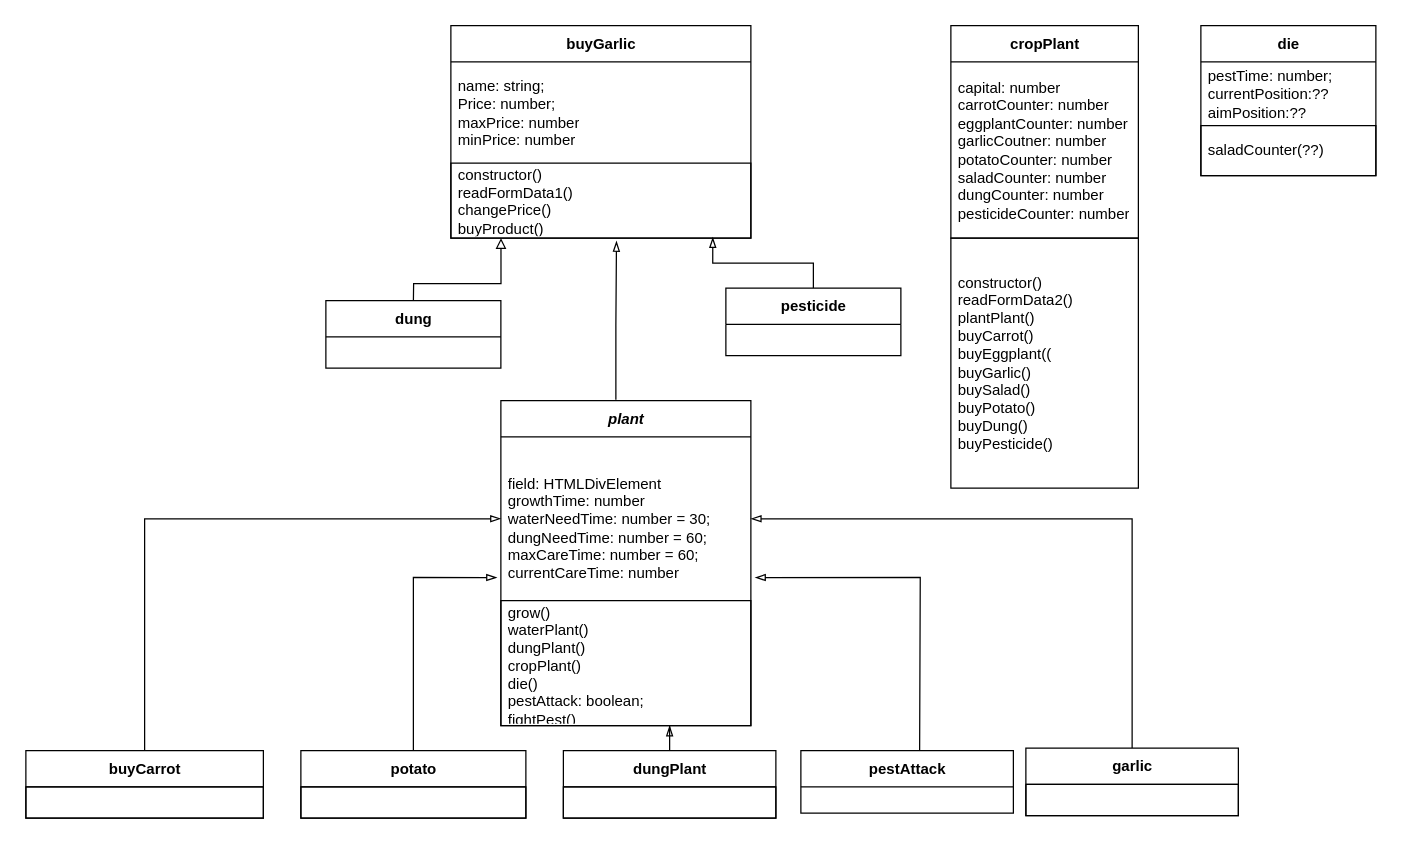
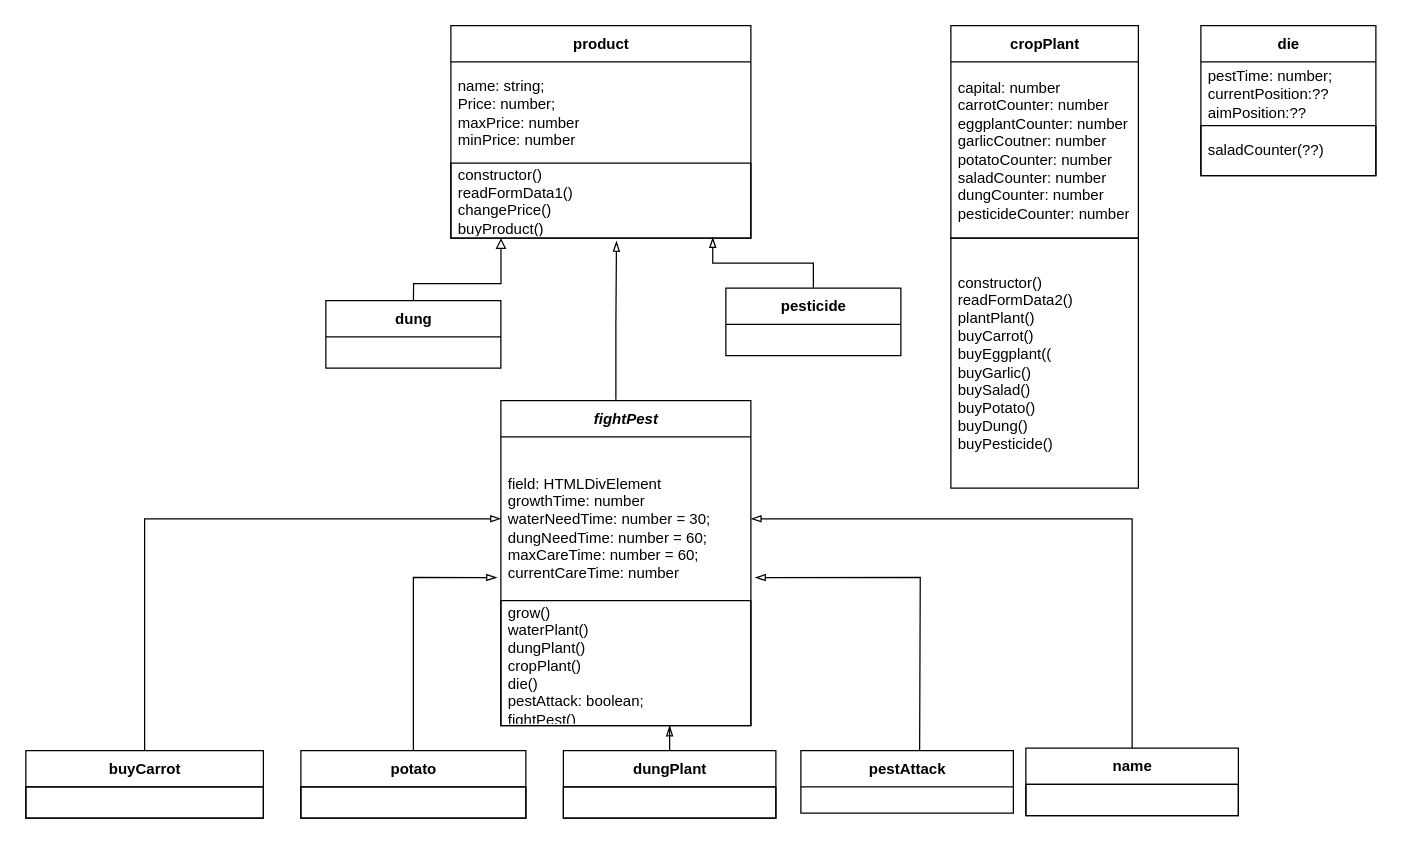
(601, 44) -> (601, 44)
(626, 419) -> (626, 419)
(1133, 767) -> (1133, 767)
